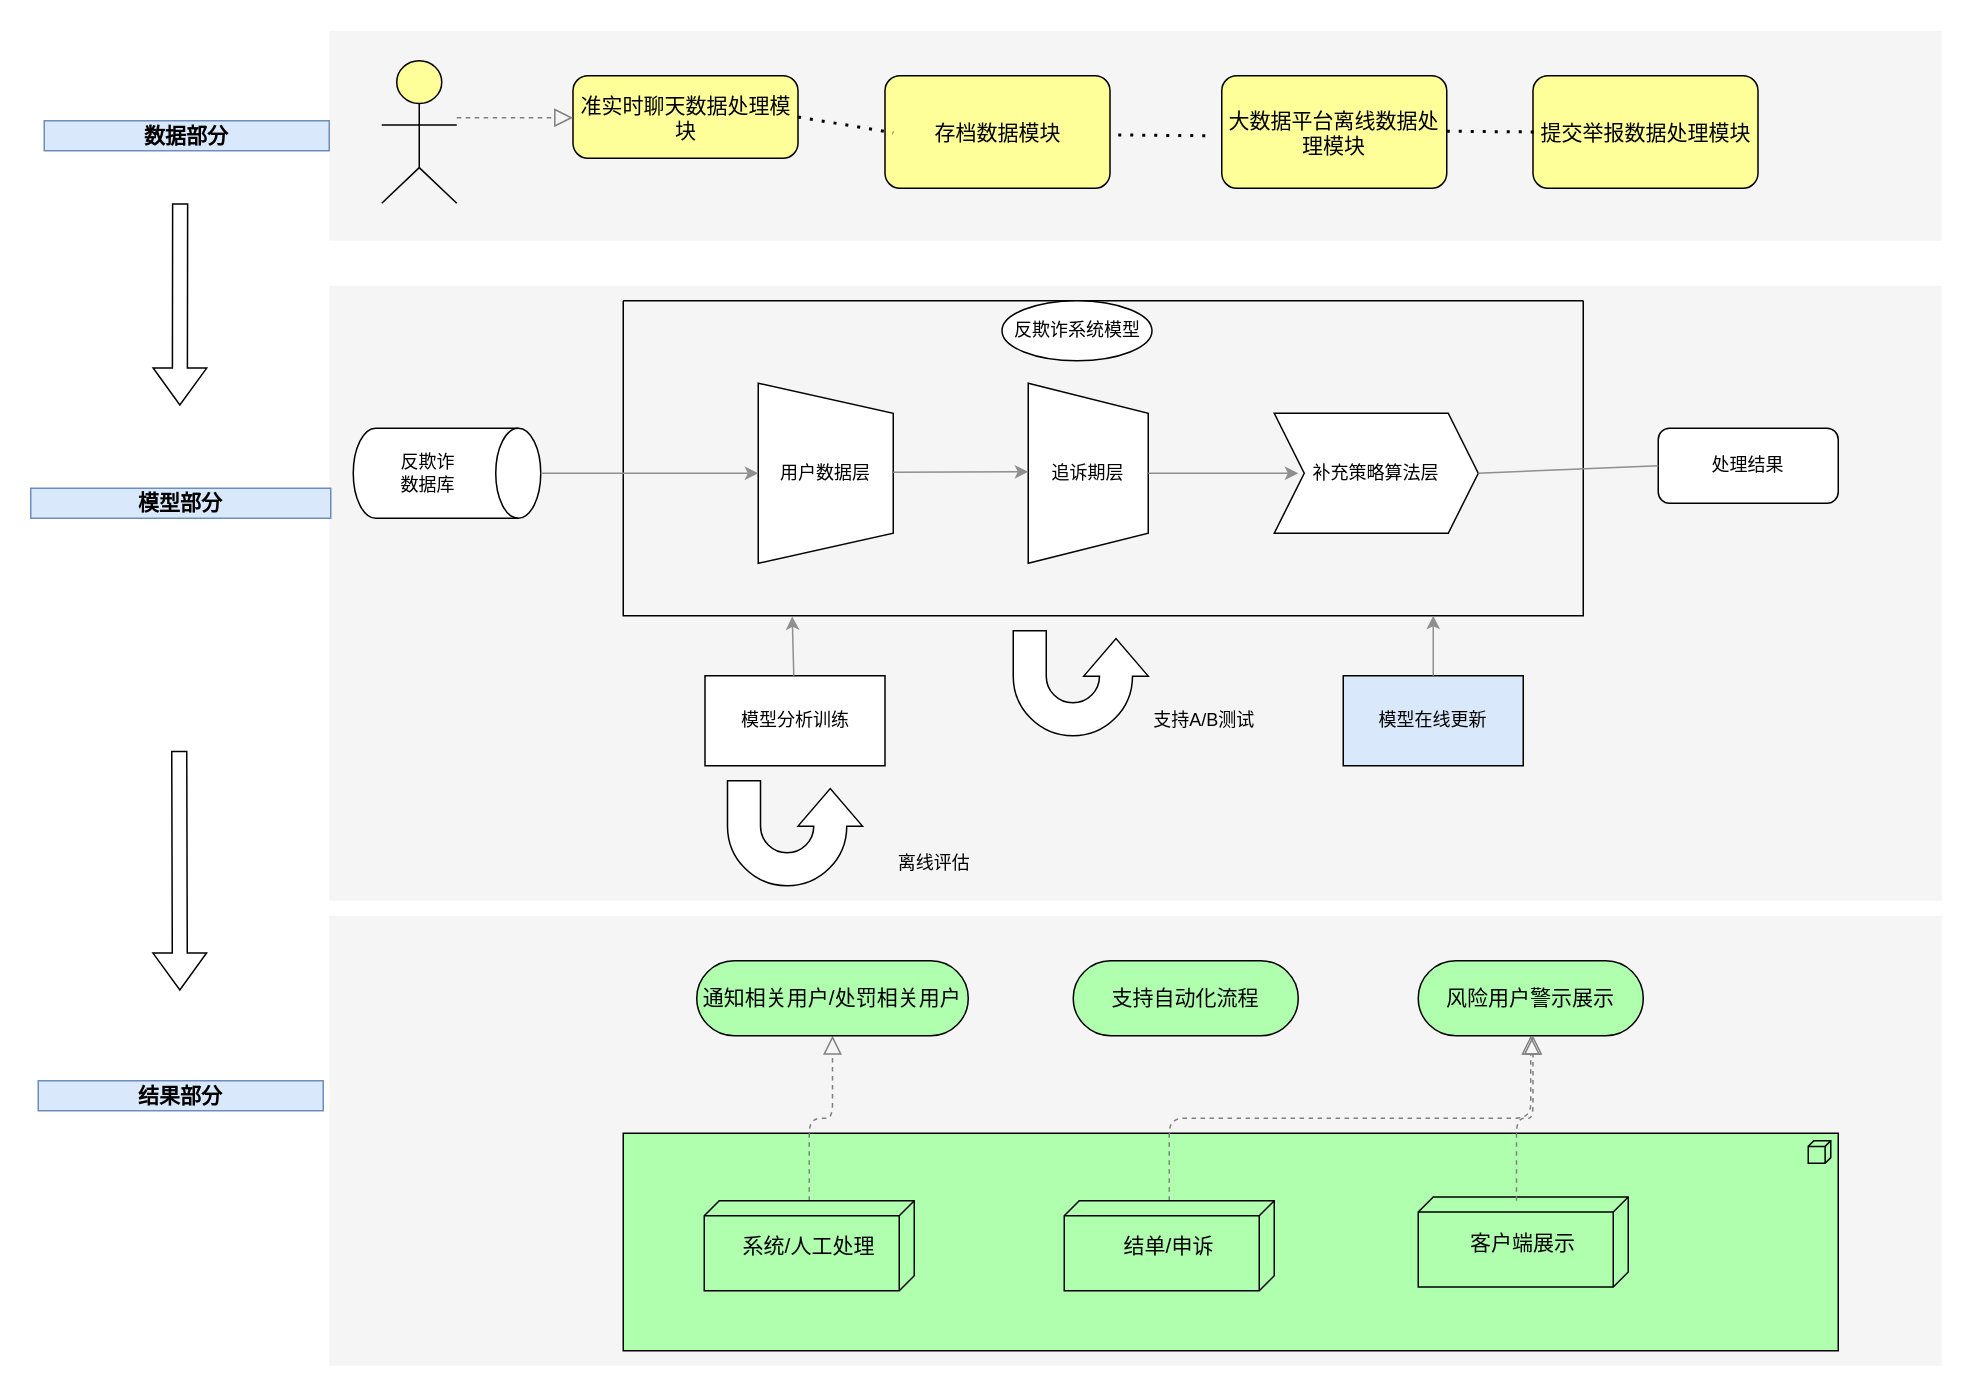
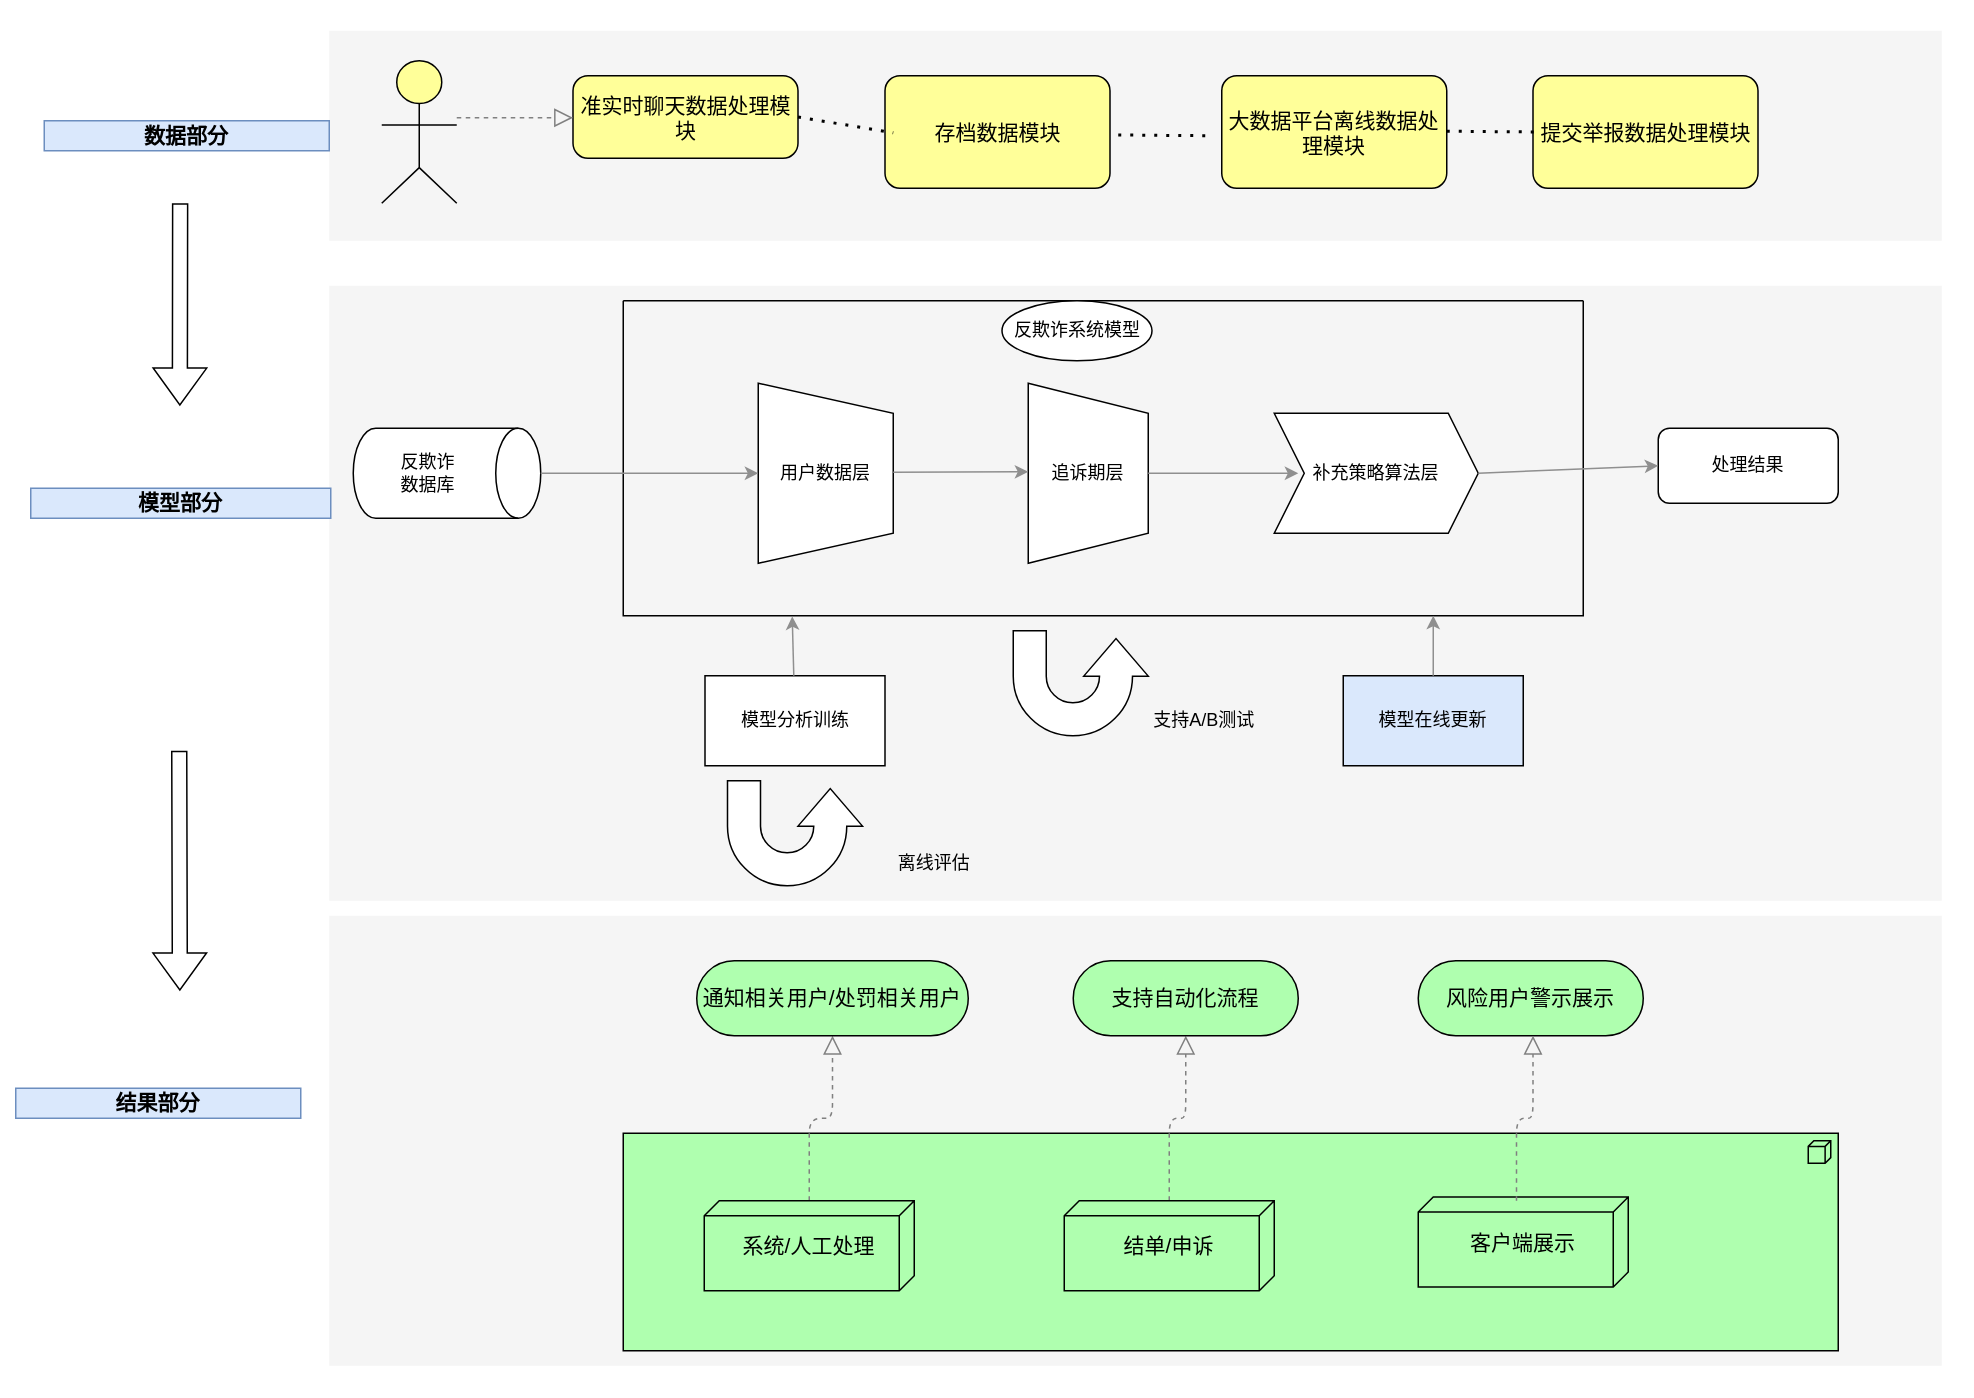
(1650, 466) -> (1647, 466)
(181, 1096) -> (158, 1103)
(1349, 1118) -> (1186, 1092)
